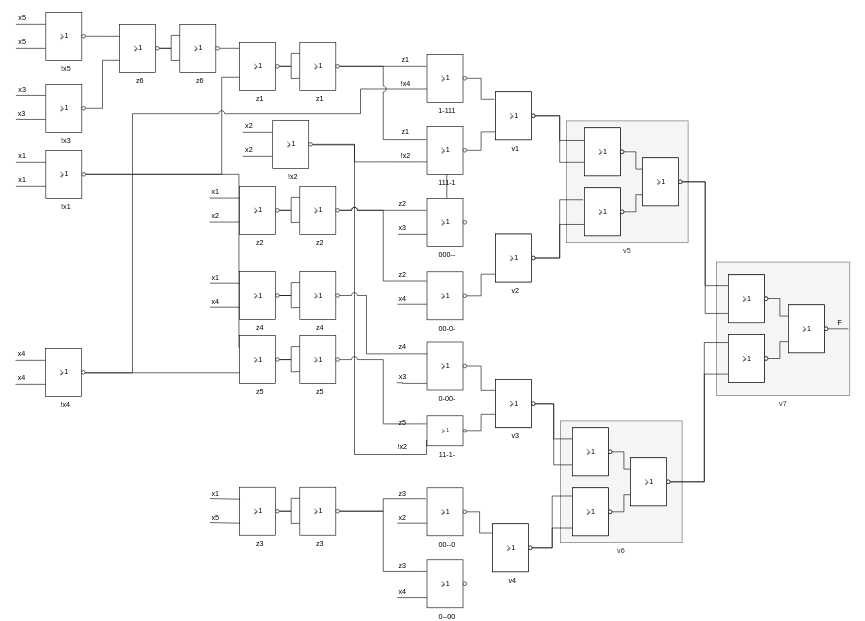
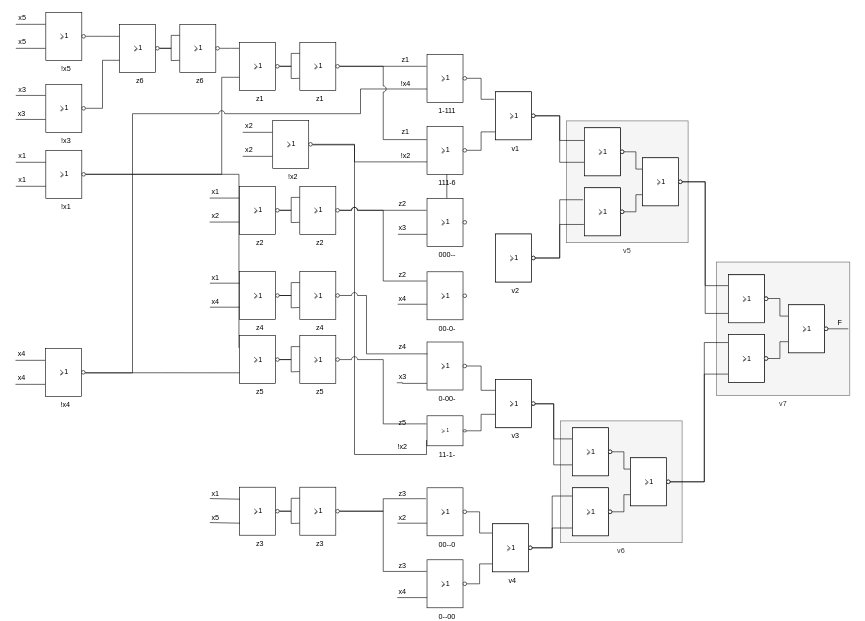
(448, 150) -> (448, 150)
(481, 286) -> none
none -> (479, 573)
